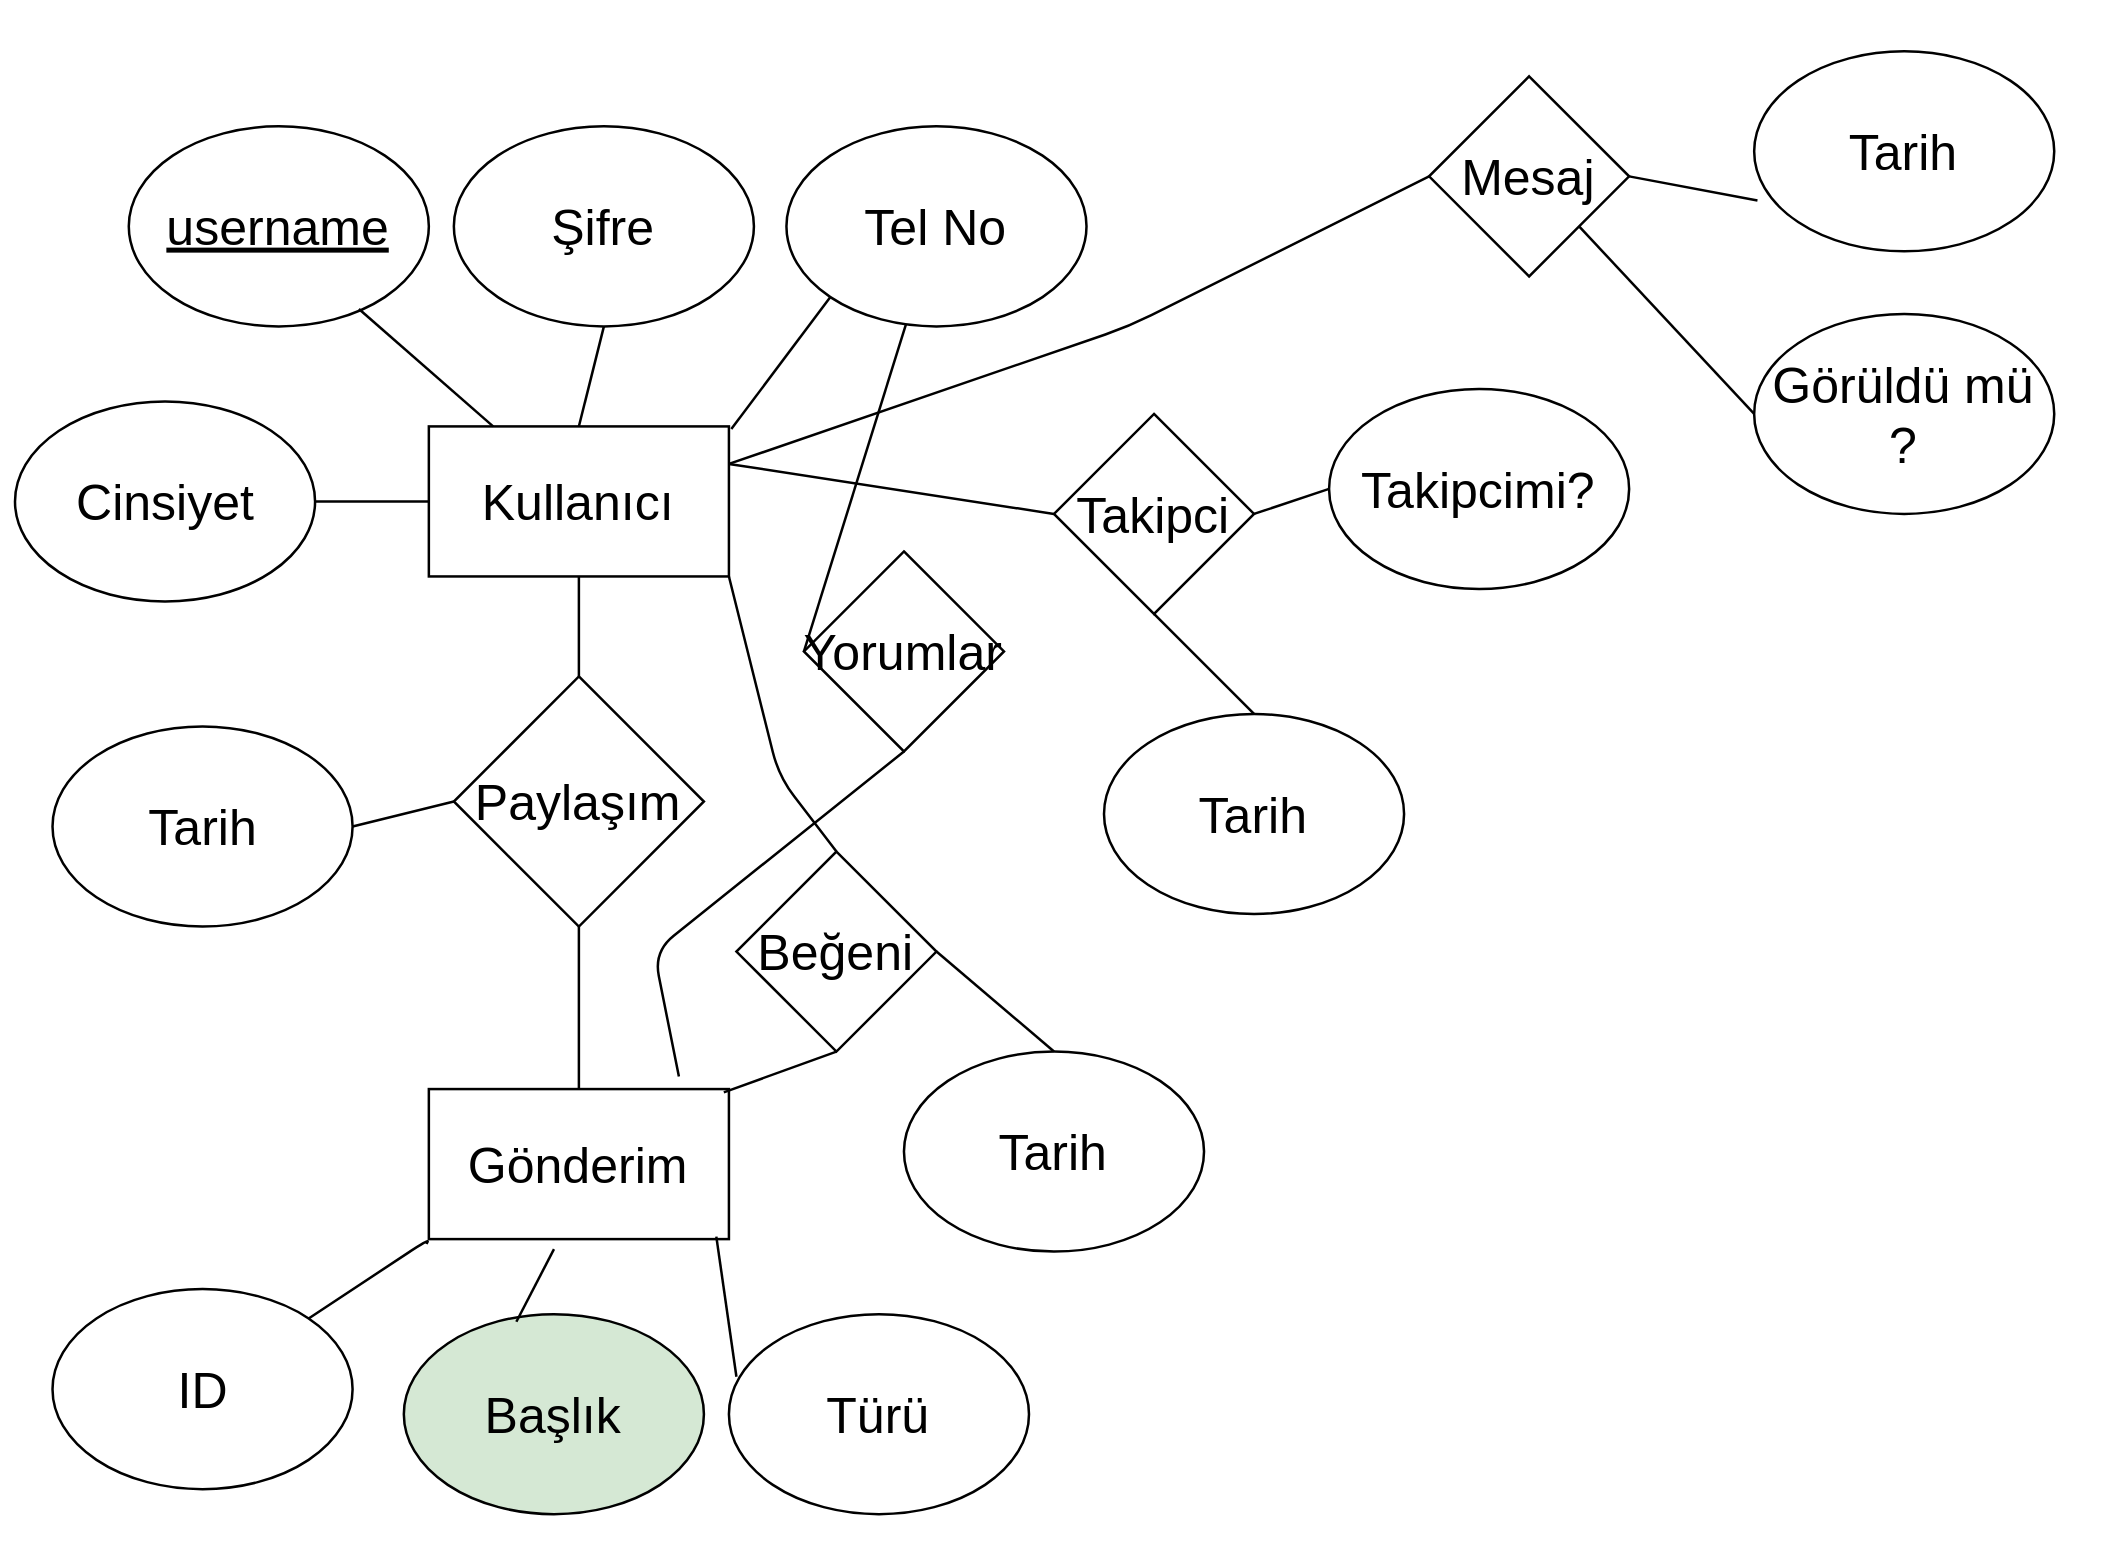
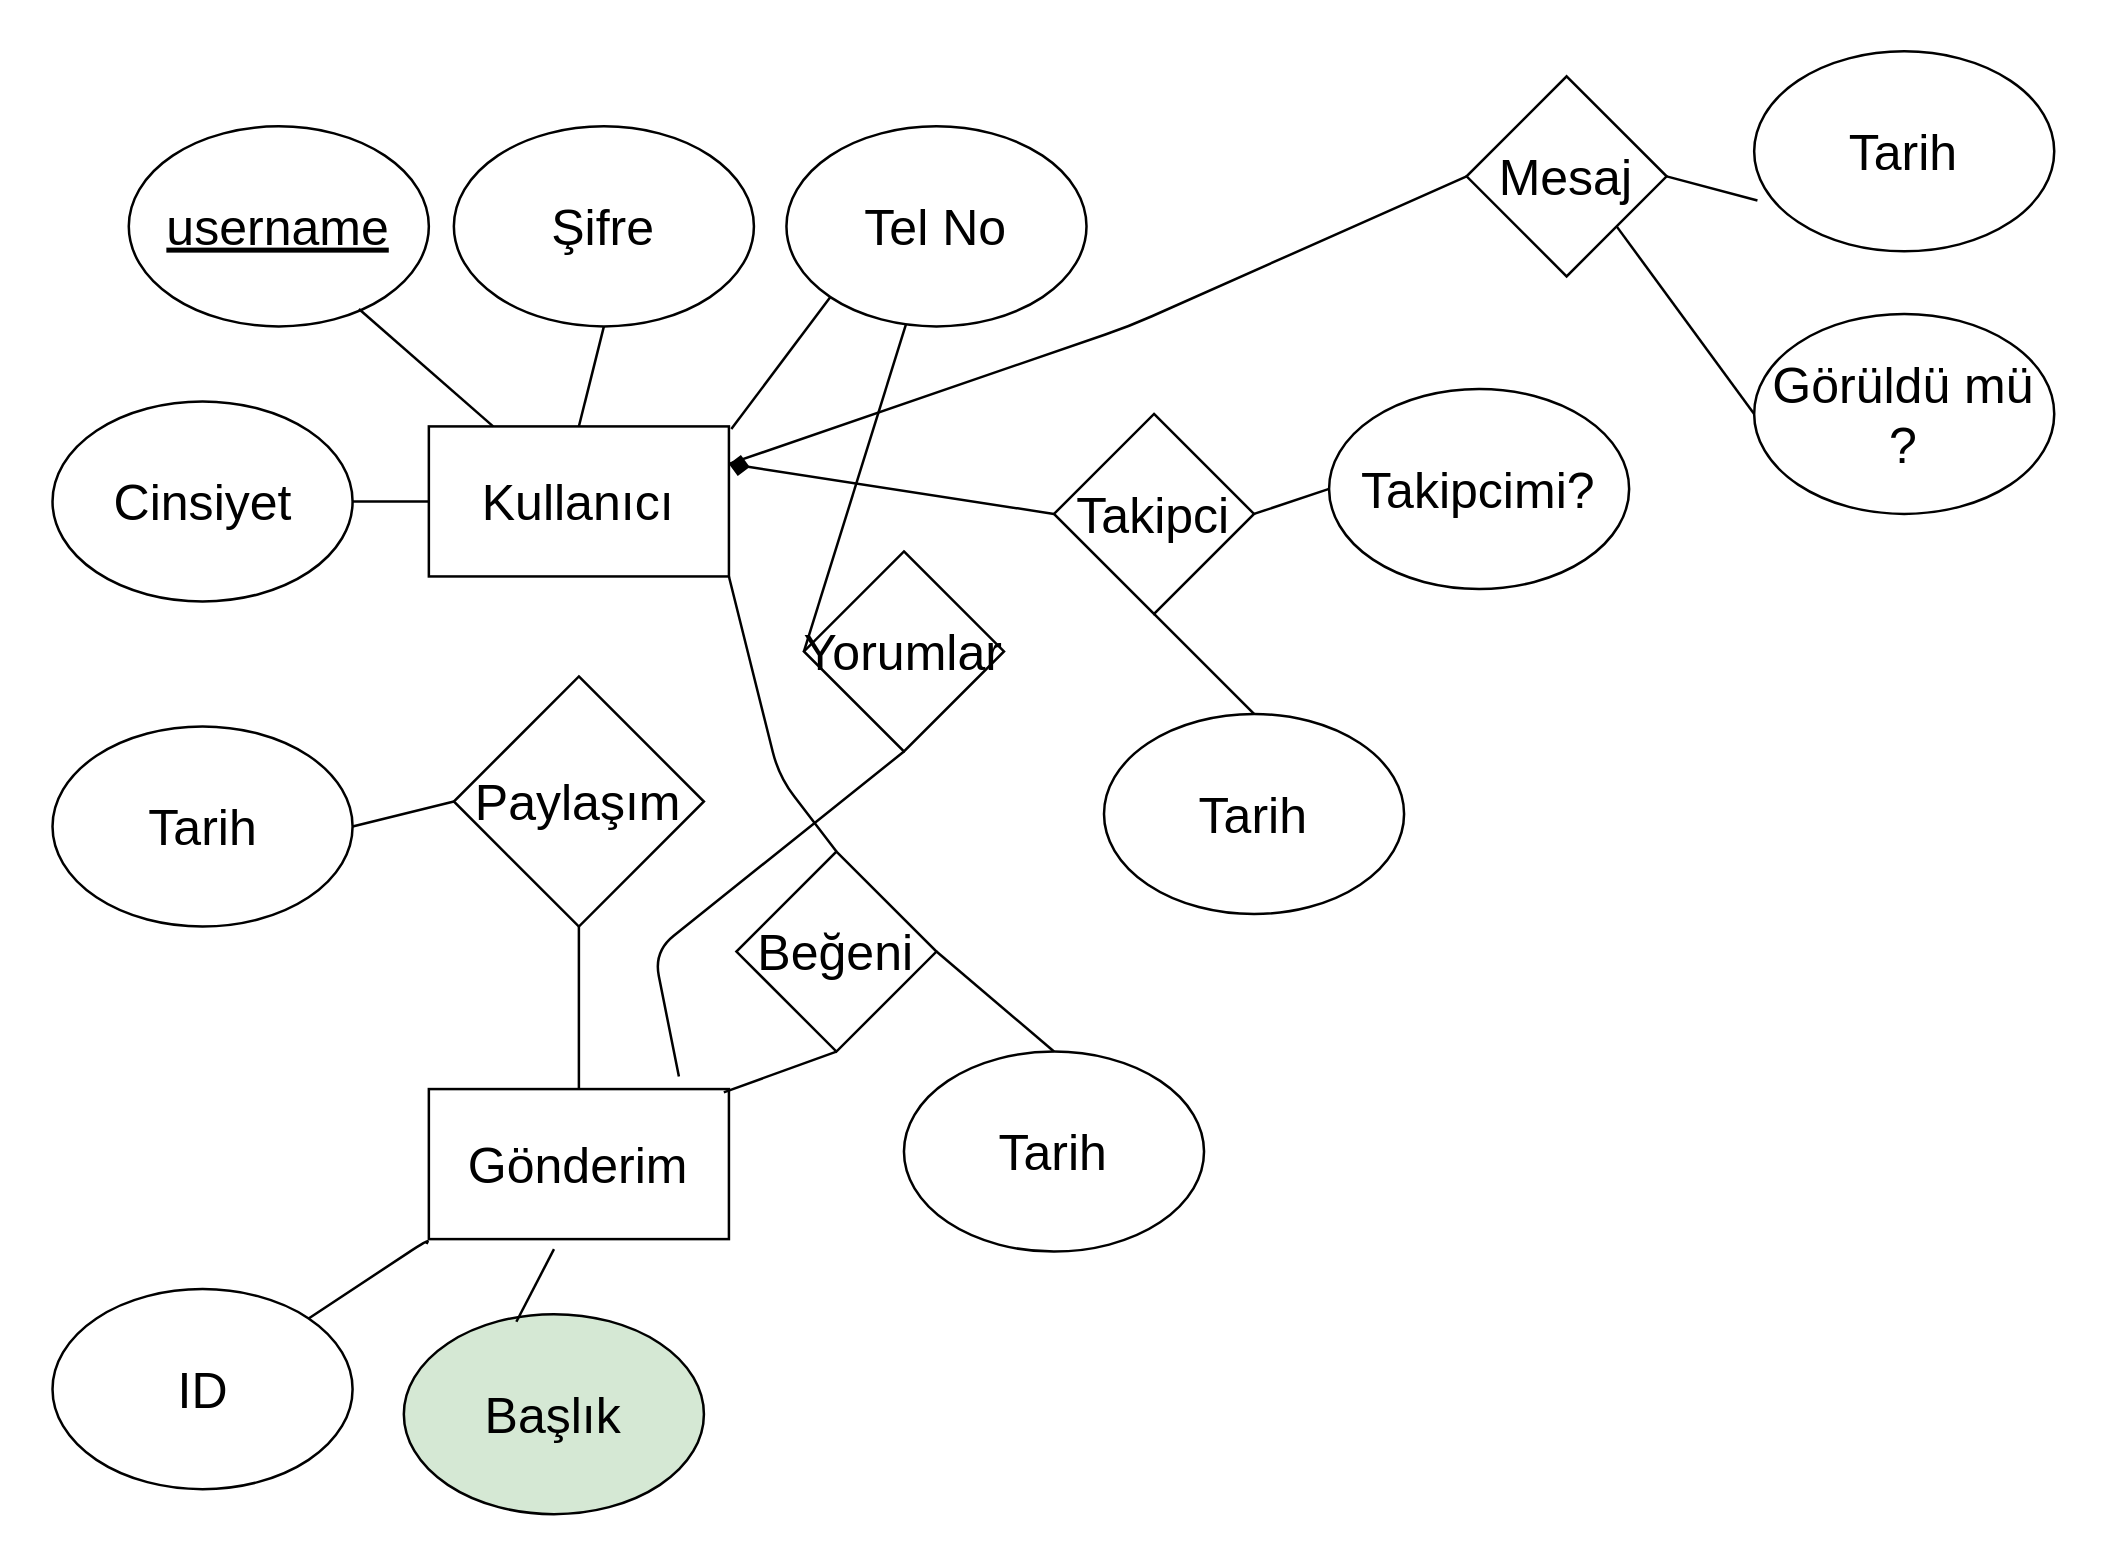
(1529, 176) -> (1566, 176)
(743, 466) -> (749, 467)
(165, 501) -> (203, 501)
(579, 626) -> none
(726, 1307) -> none
(879, 1414) -> none
